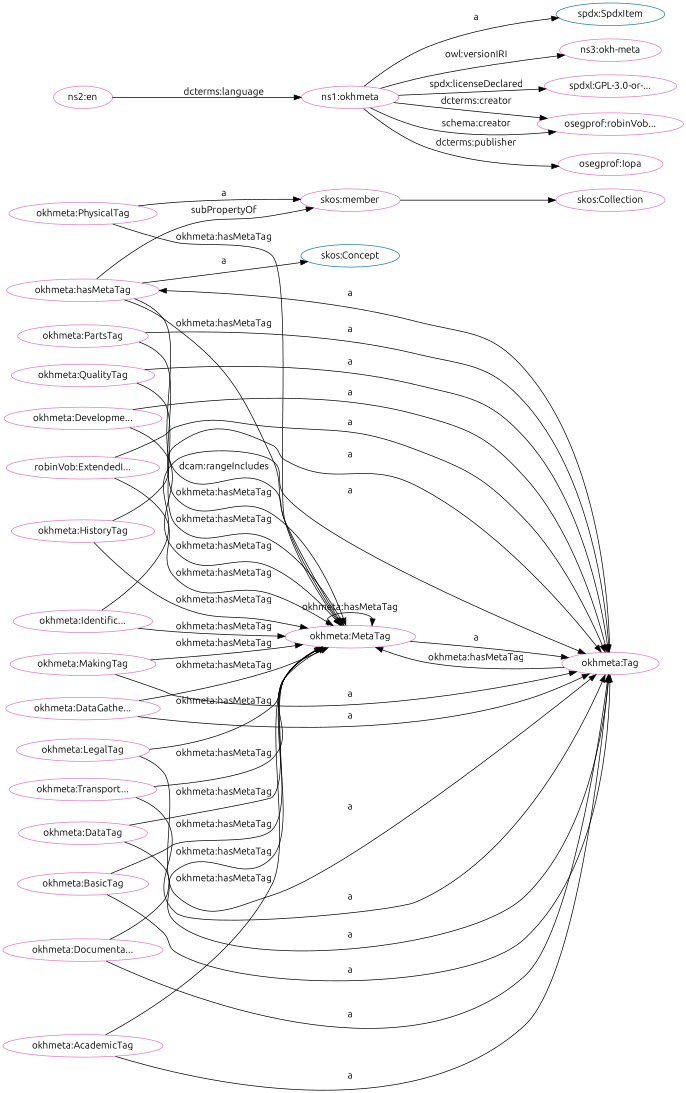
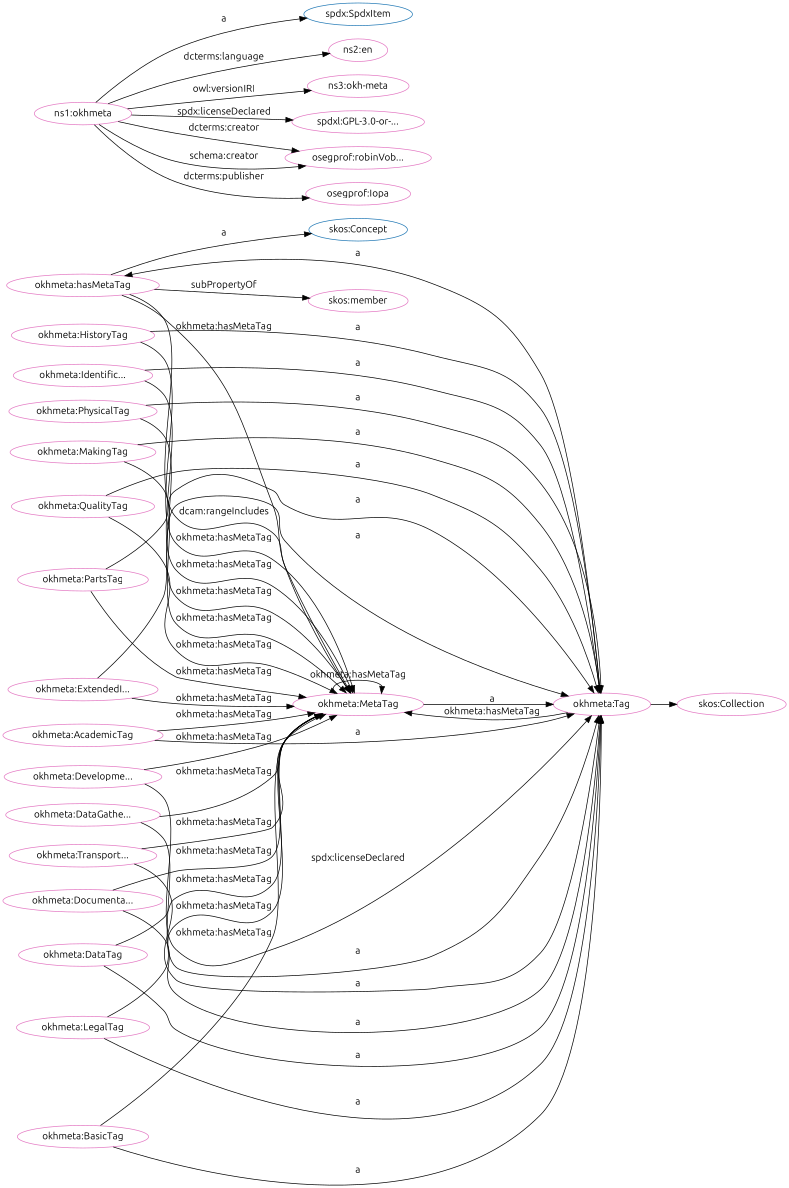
(203, 97) -> (214, 72)
(216, 200) -> (458, 431)
(474, 200) -> (660, 704)
(350, 393) -> (358, 858)
(83, 468) -> (83, 690)
